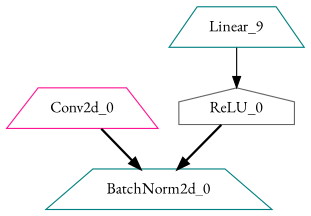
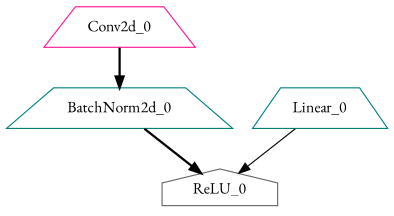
(237, 27) -> (320, 108)
(204, 143) -> (168, 147)
